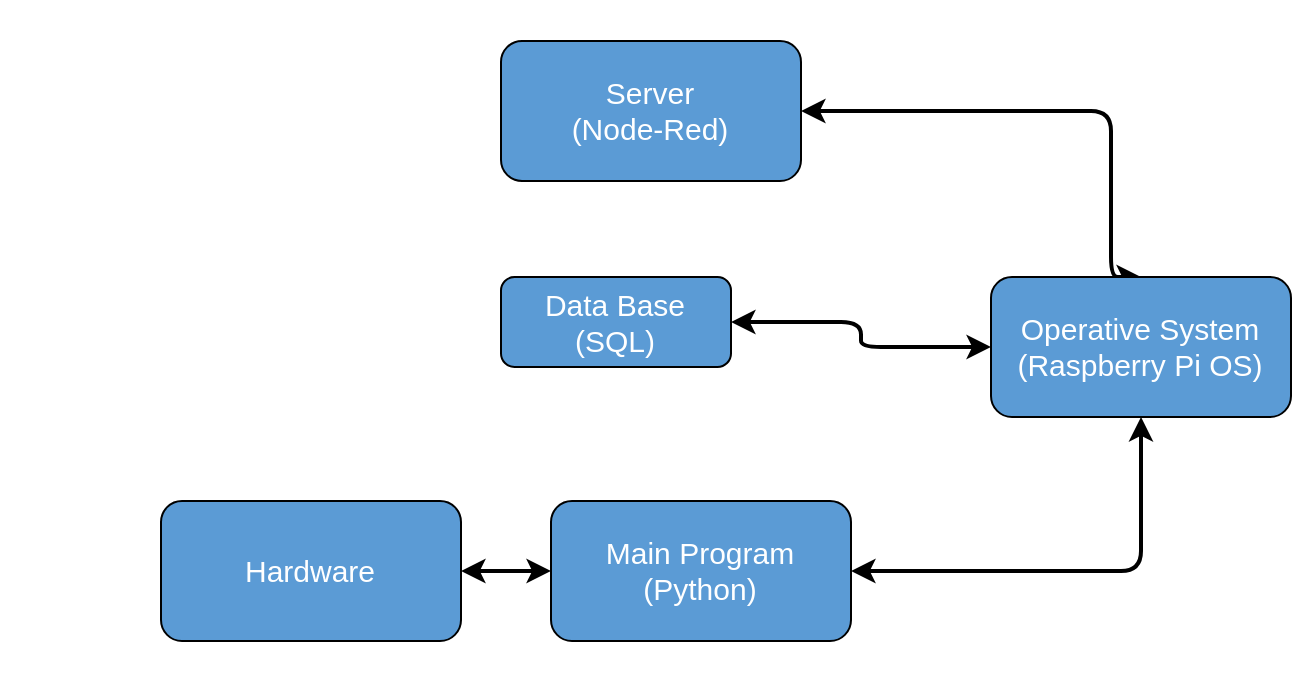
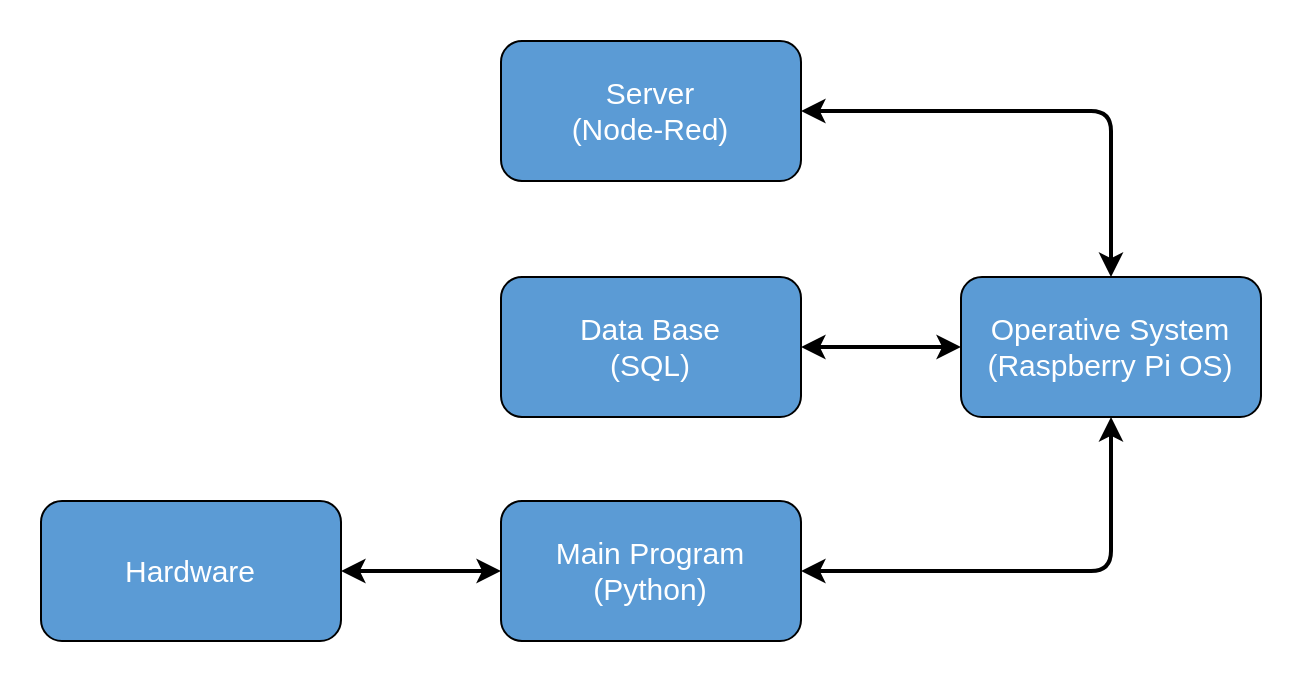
(616, 322) -> (651, 347)
(1141, 347) -> (1111, 347)
(311, 571) -> (191, 571)
(701, 571) -> (651, 571)
